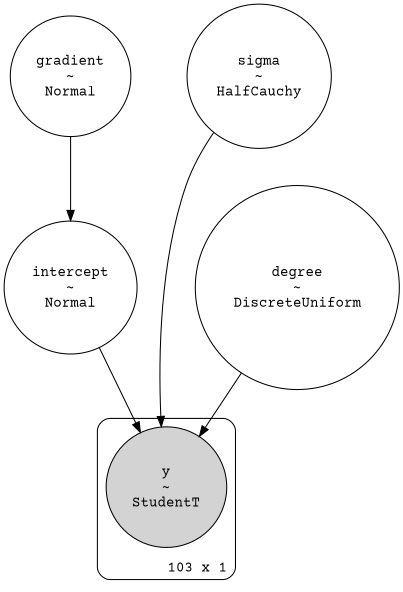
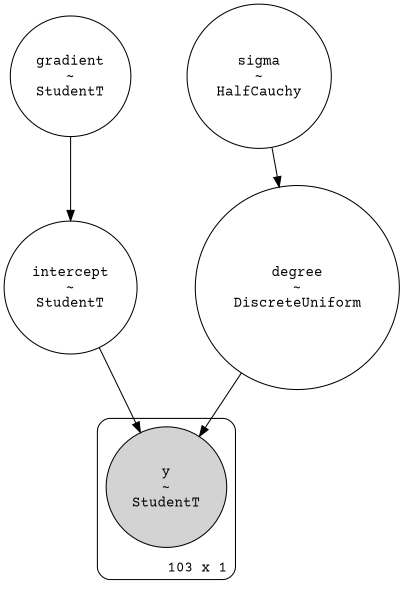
(71, 76) -> (71, 76)
(167, 270) -> (275, 162)
(71, 288) -> (71, 288)
